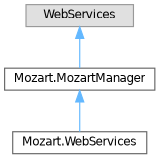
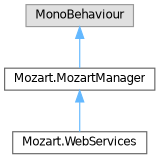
(80, 16) -> (80, 16)
